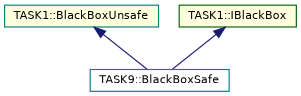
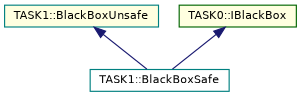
(238, 16) -> (238, 16)
(160, 80) -> (160, 80)
